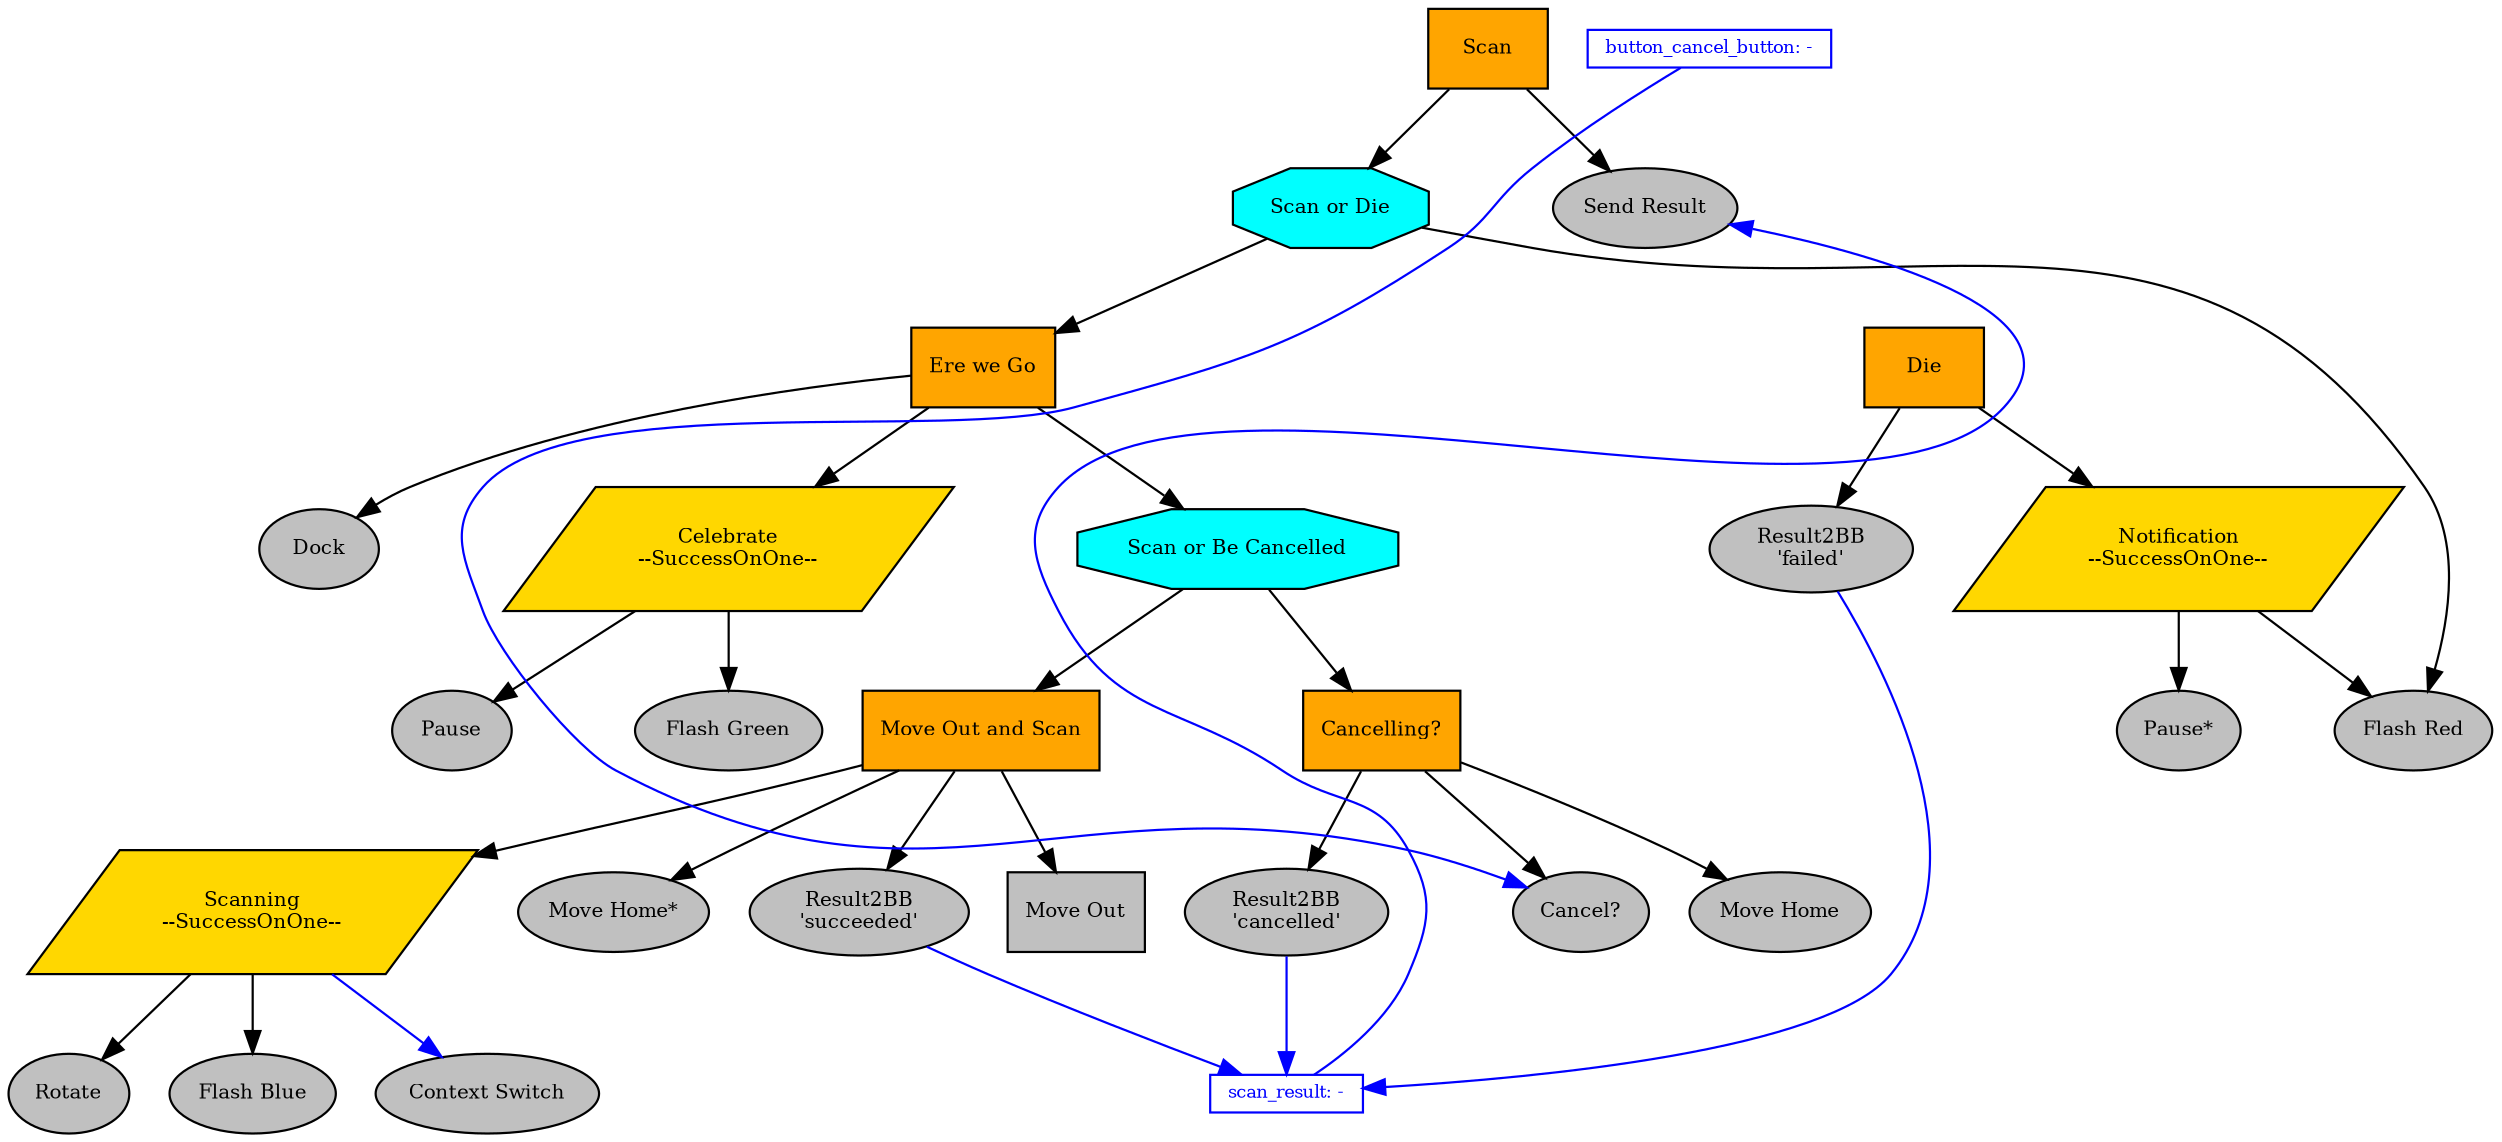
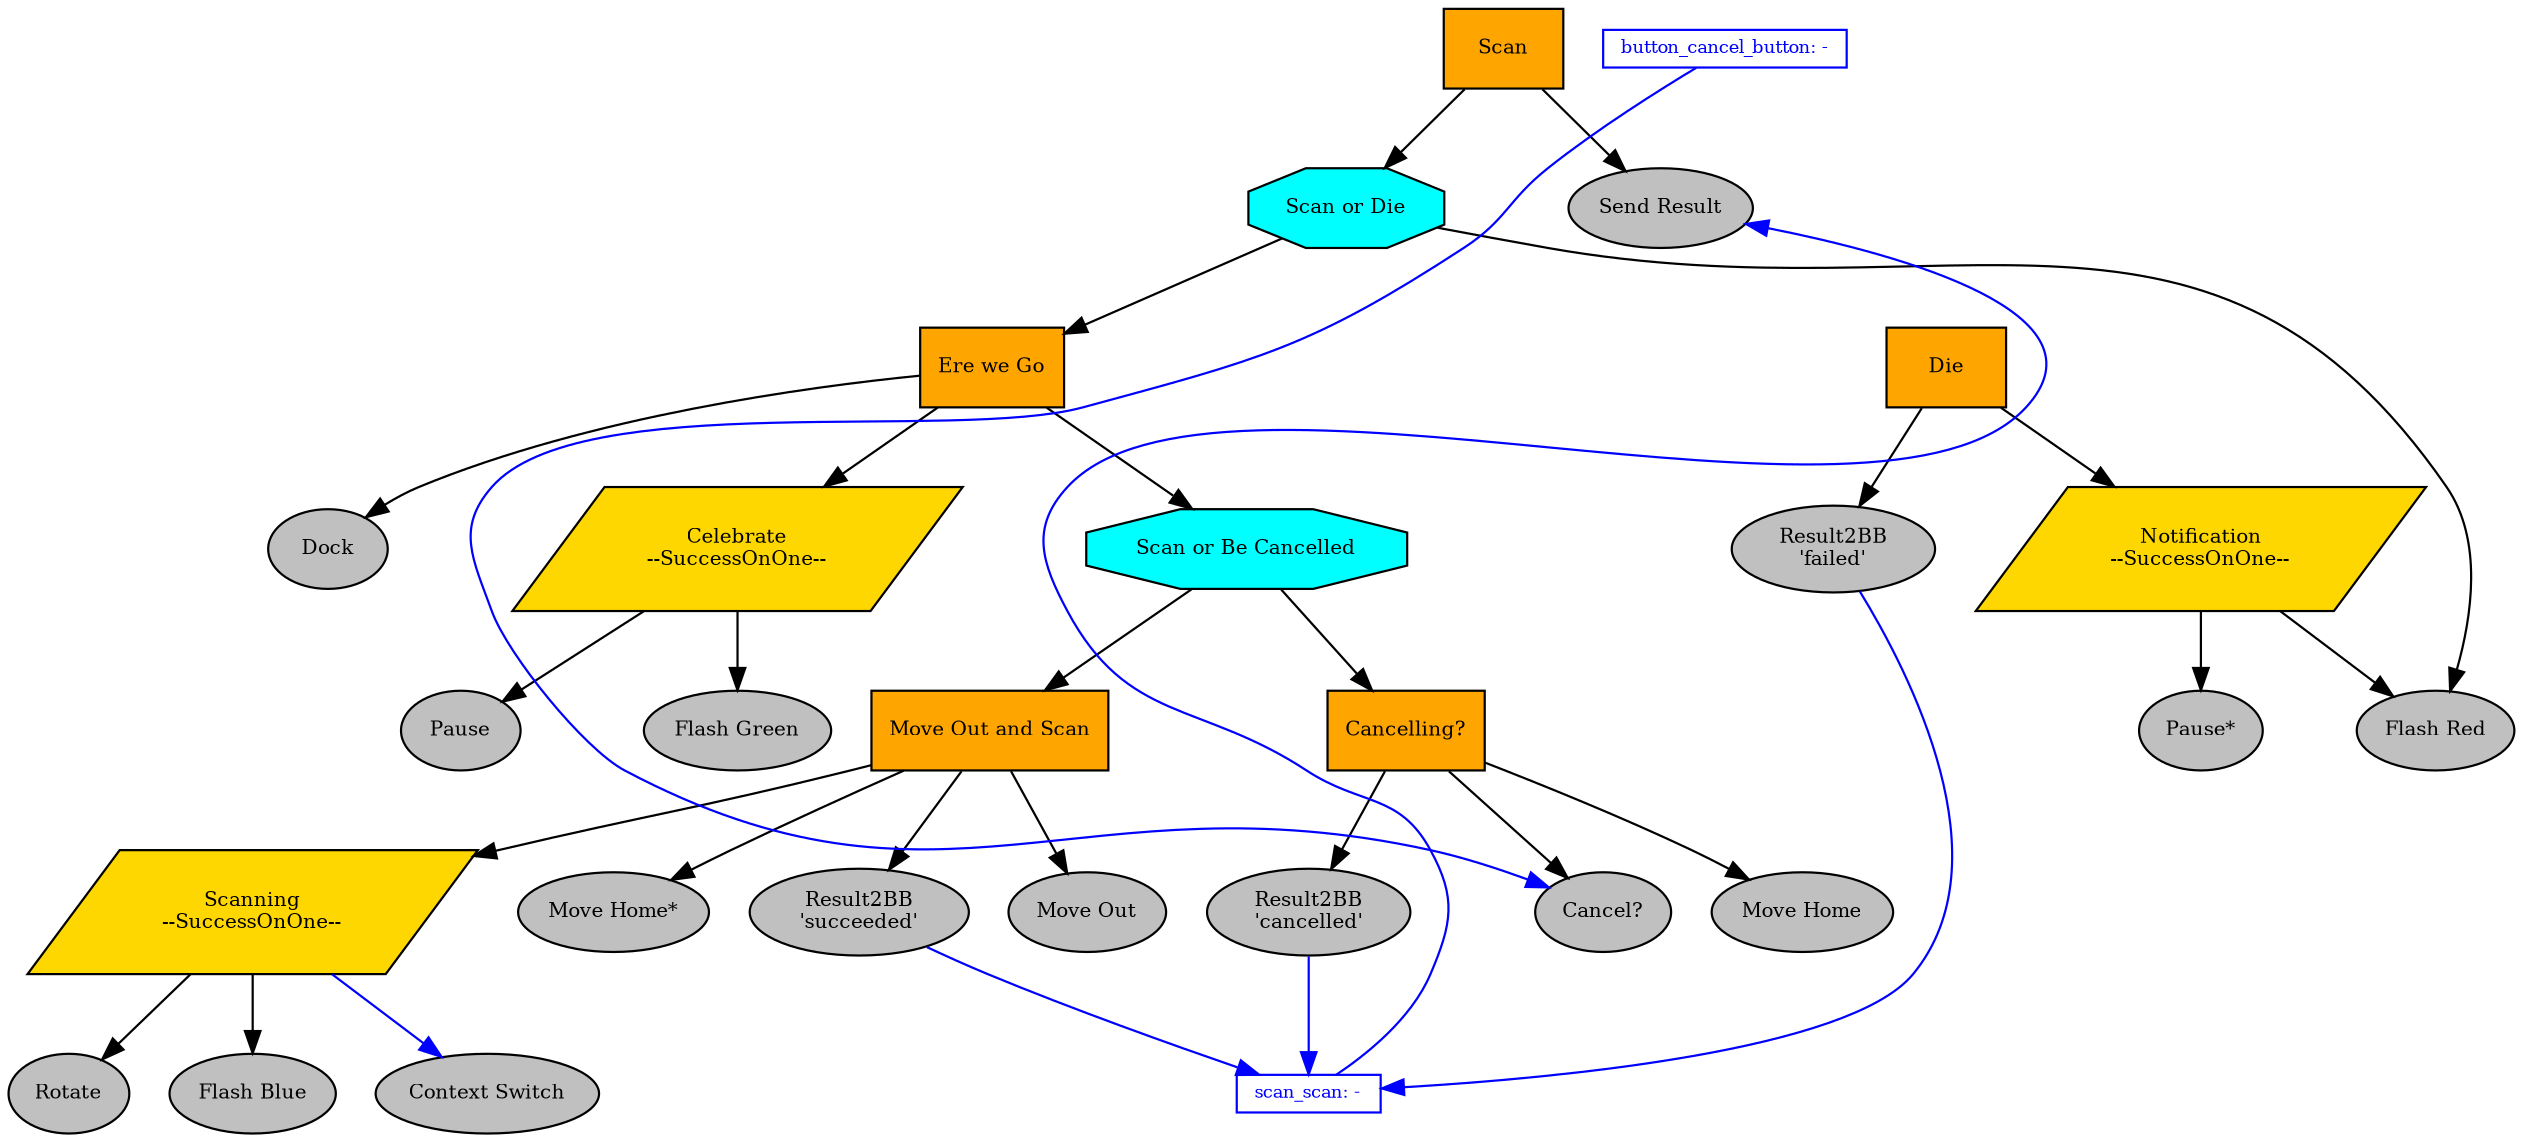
(1076, 912) -> (1087, 912)
(1287, 1094) -> (1309, 1094)
